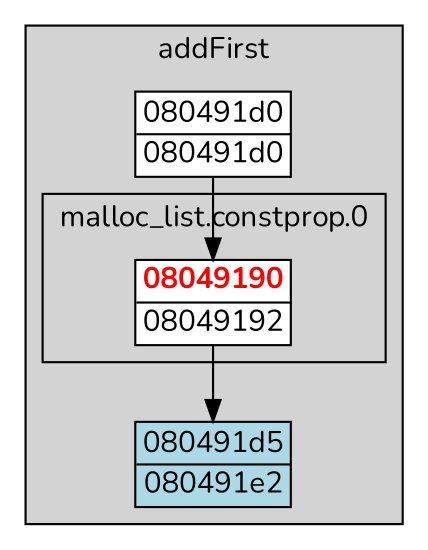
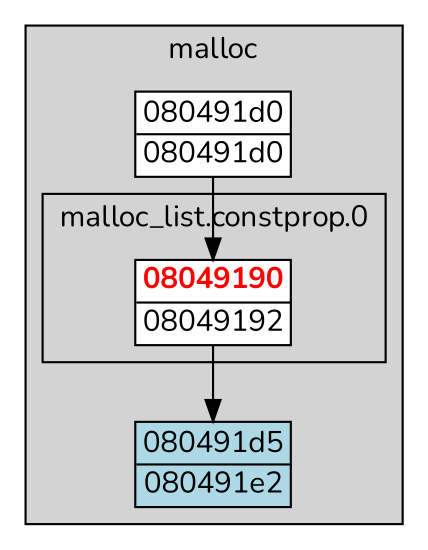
(214, 50) -> (214, 50)
